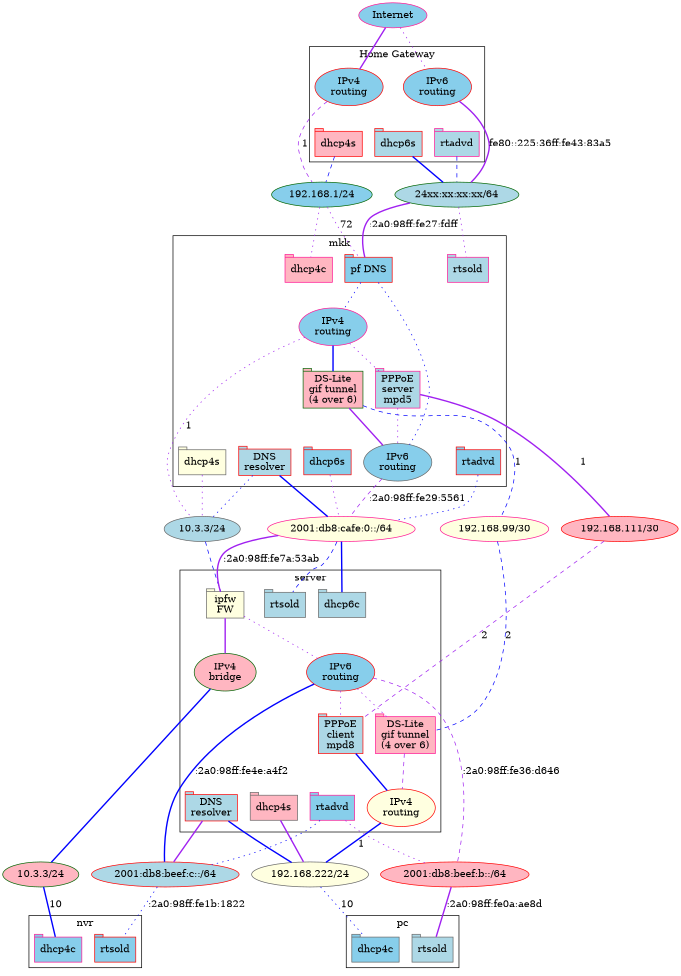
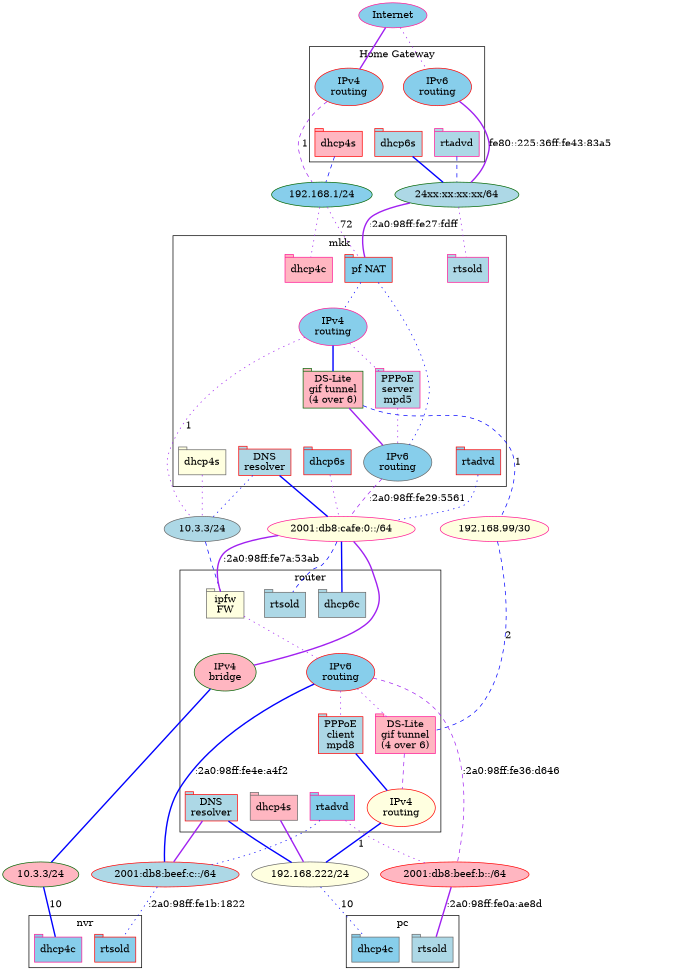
(369, 270) -> (369, 270)
(620, 529) -> none
(310, 578) -> (310, 578)
(225, 636) -> (355, 631)
